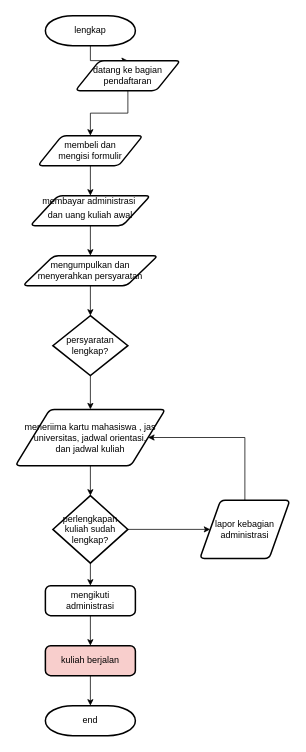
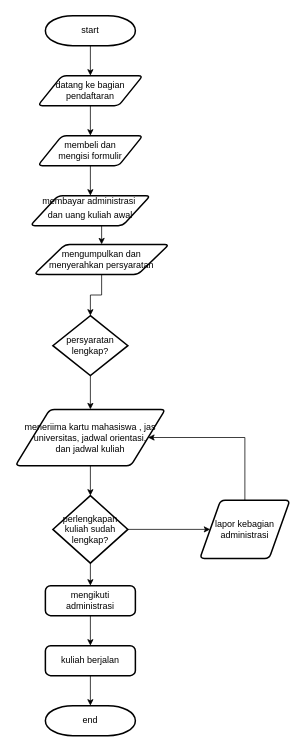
(90, 30) -> (90, 30)
(128, 75) -> (90, 90)
(90, 270) -> (102, 259)
(90, 660) -> (90, 660)
